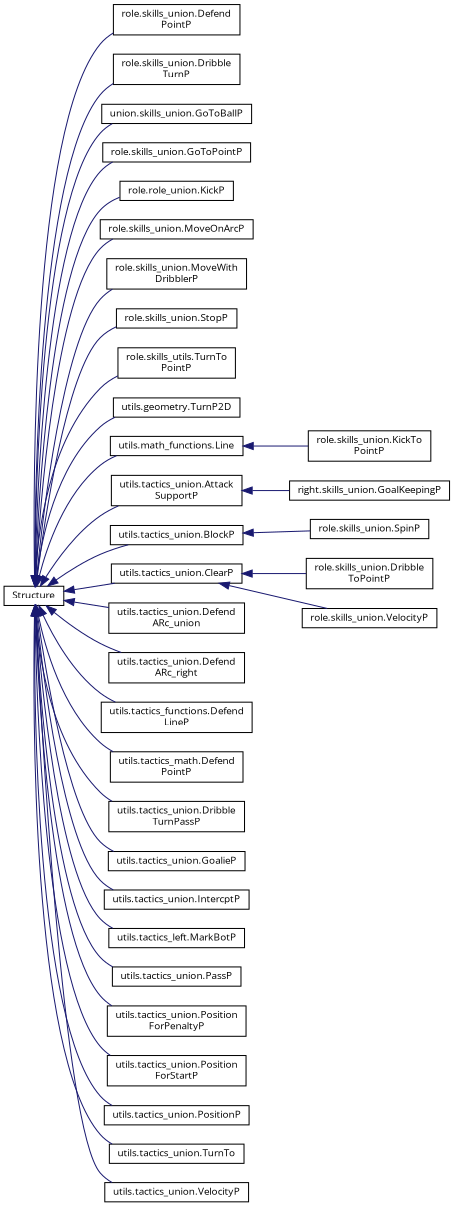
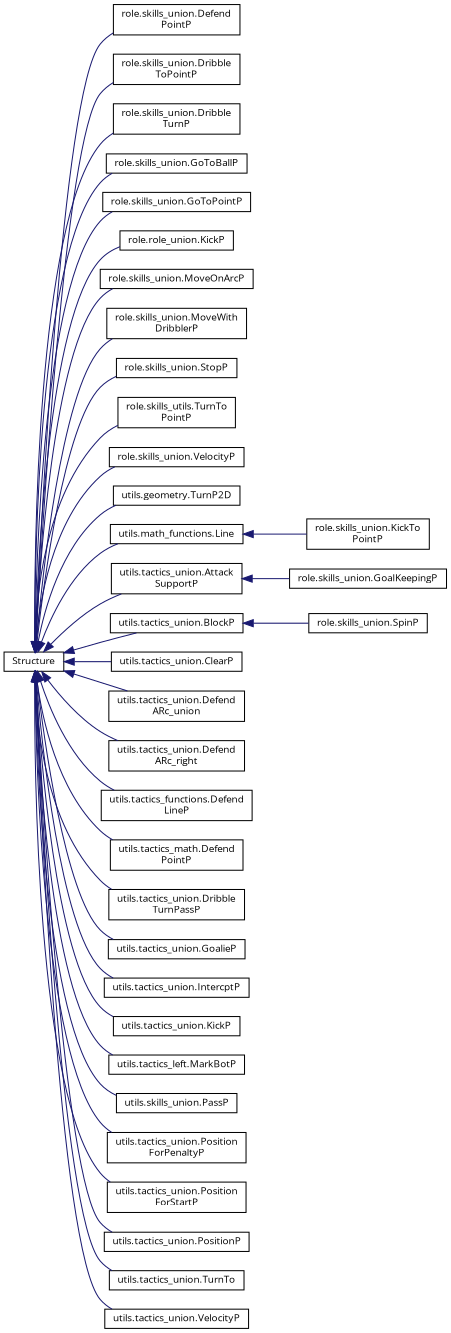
(177, 114) -> (177, 164)
(370, 491) -> (368, 579)
(279, 574) -> (56, 357)
(278, 597) -> (57, 545)
(177, 977) -> (177, 1103)
none -> (177, 1026)
